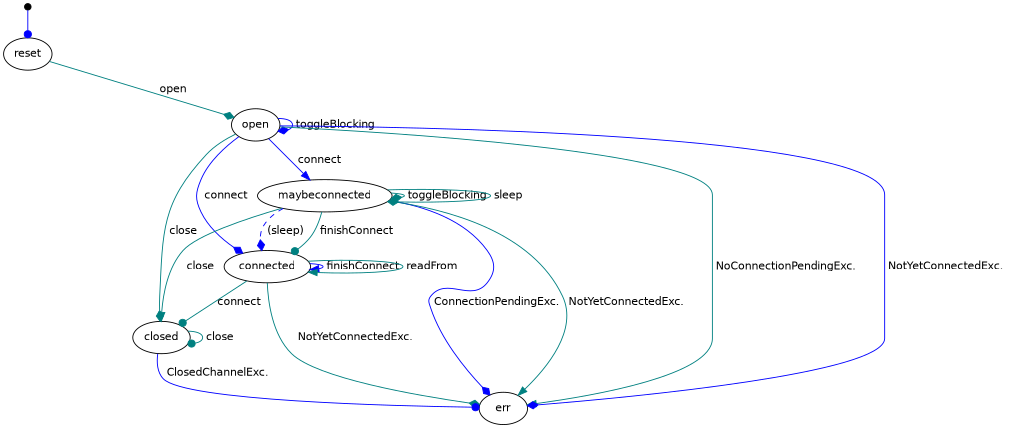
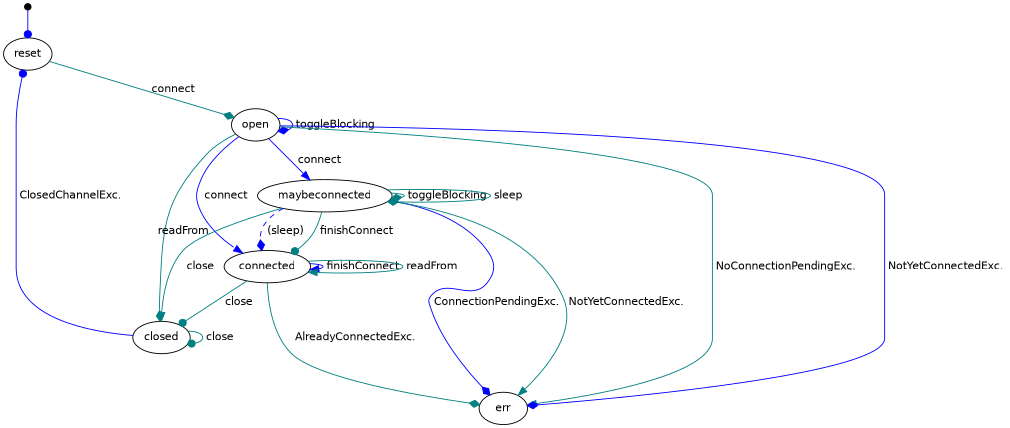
(173, 89) -> (173, 89)
(197, 191) -> (197, 191)
(183, 231) -> (183, 231)
(239, 302) -> (239, 302)
(355, 338) -> (355, 338)
(303, 401) -> (16, 246)
